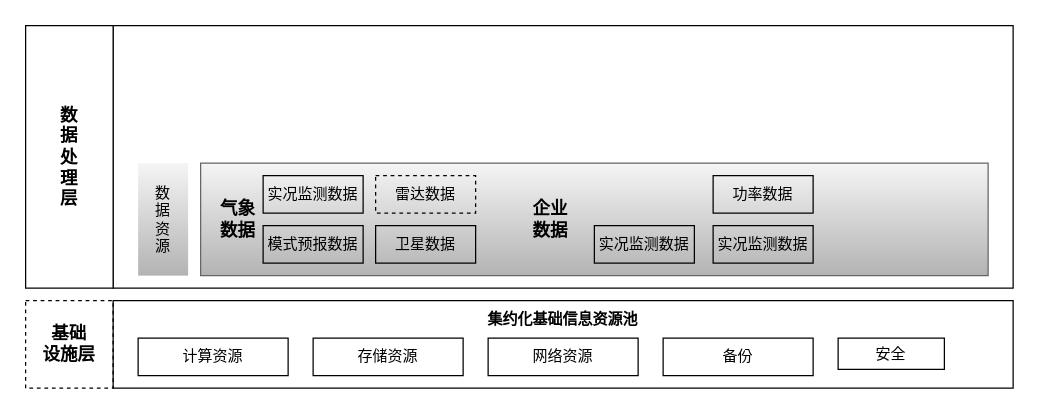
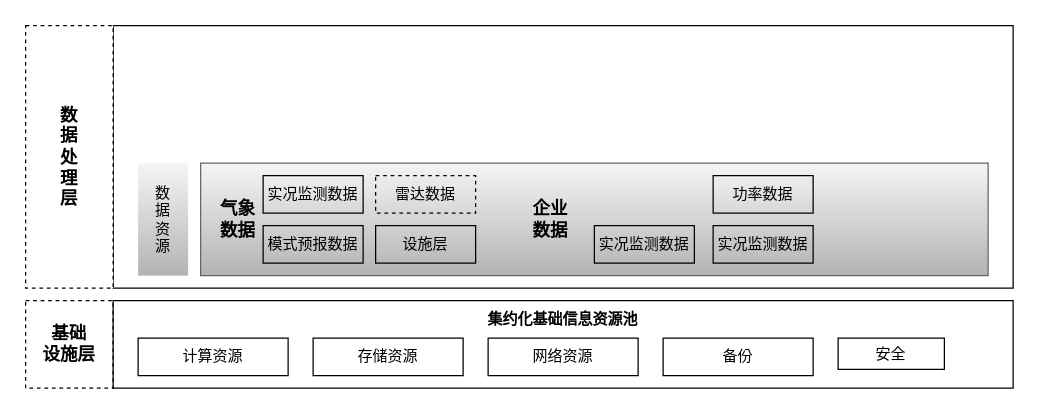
(69, 157) -> (69, 157)
(426, 244) -> (426, 244)
